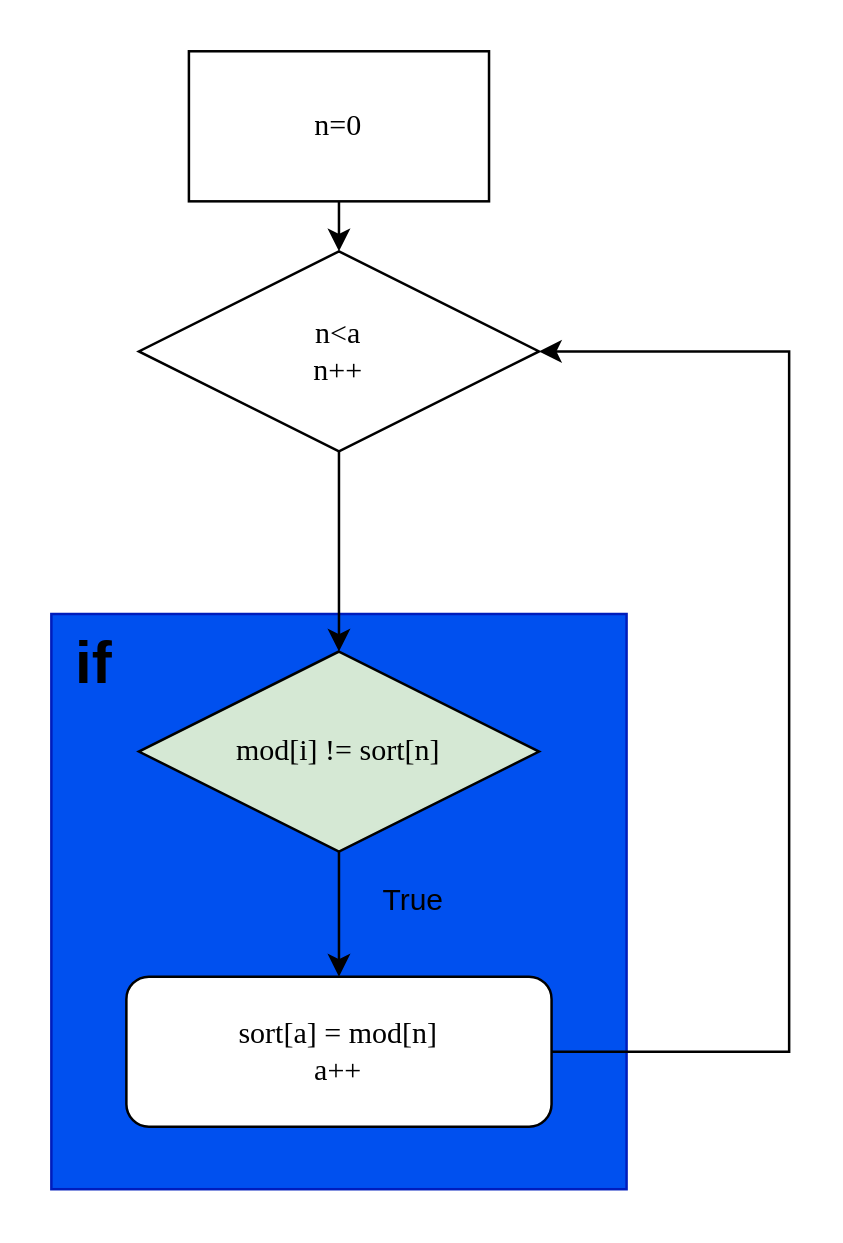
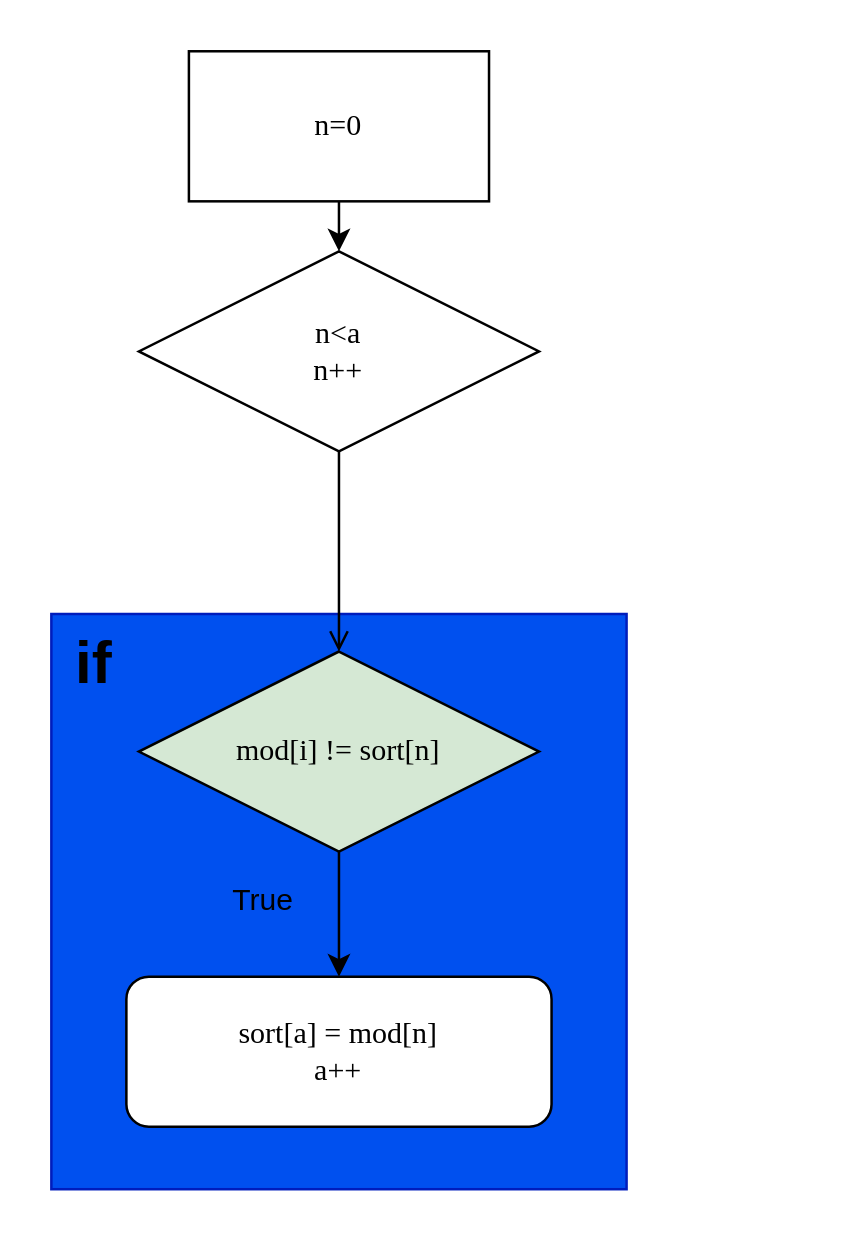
(339, 633) -> (339, 637)
(789, 703) -> none
(414, 901) -> (264, 901)
